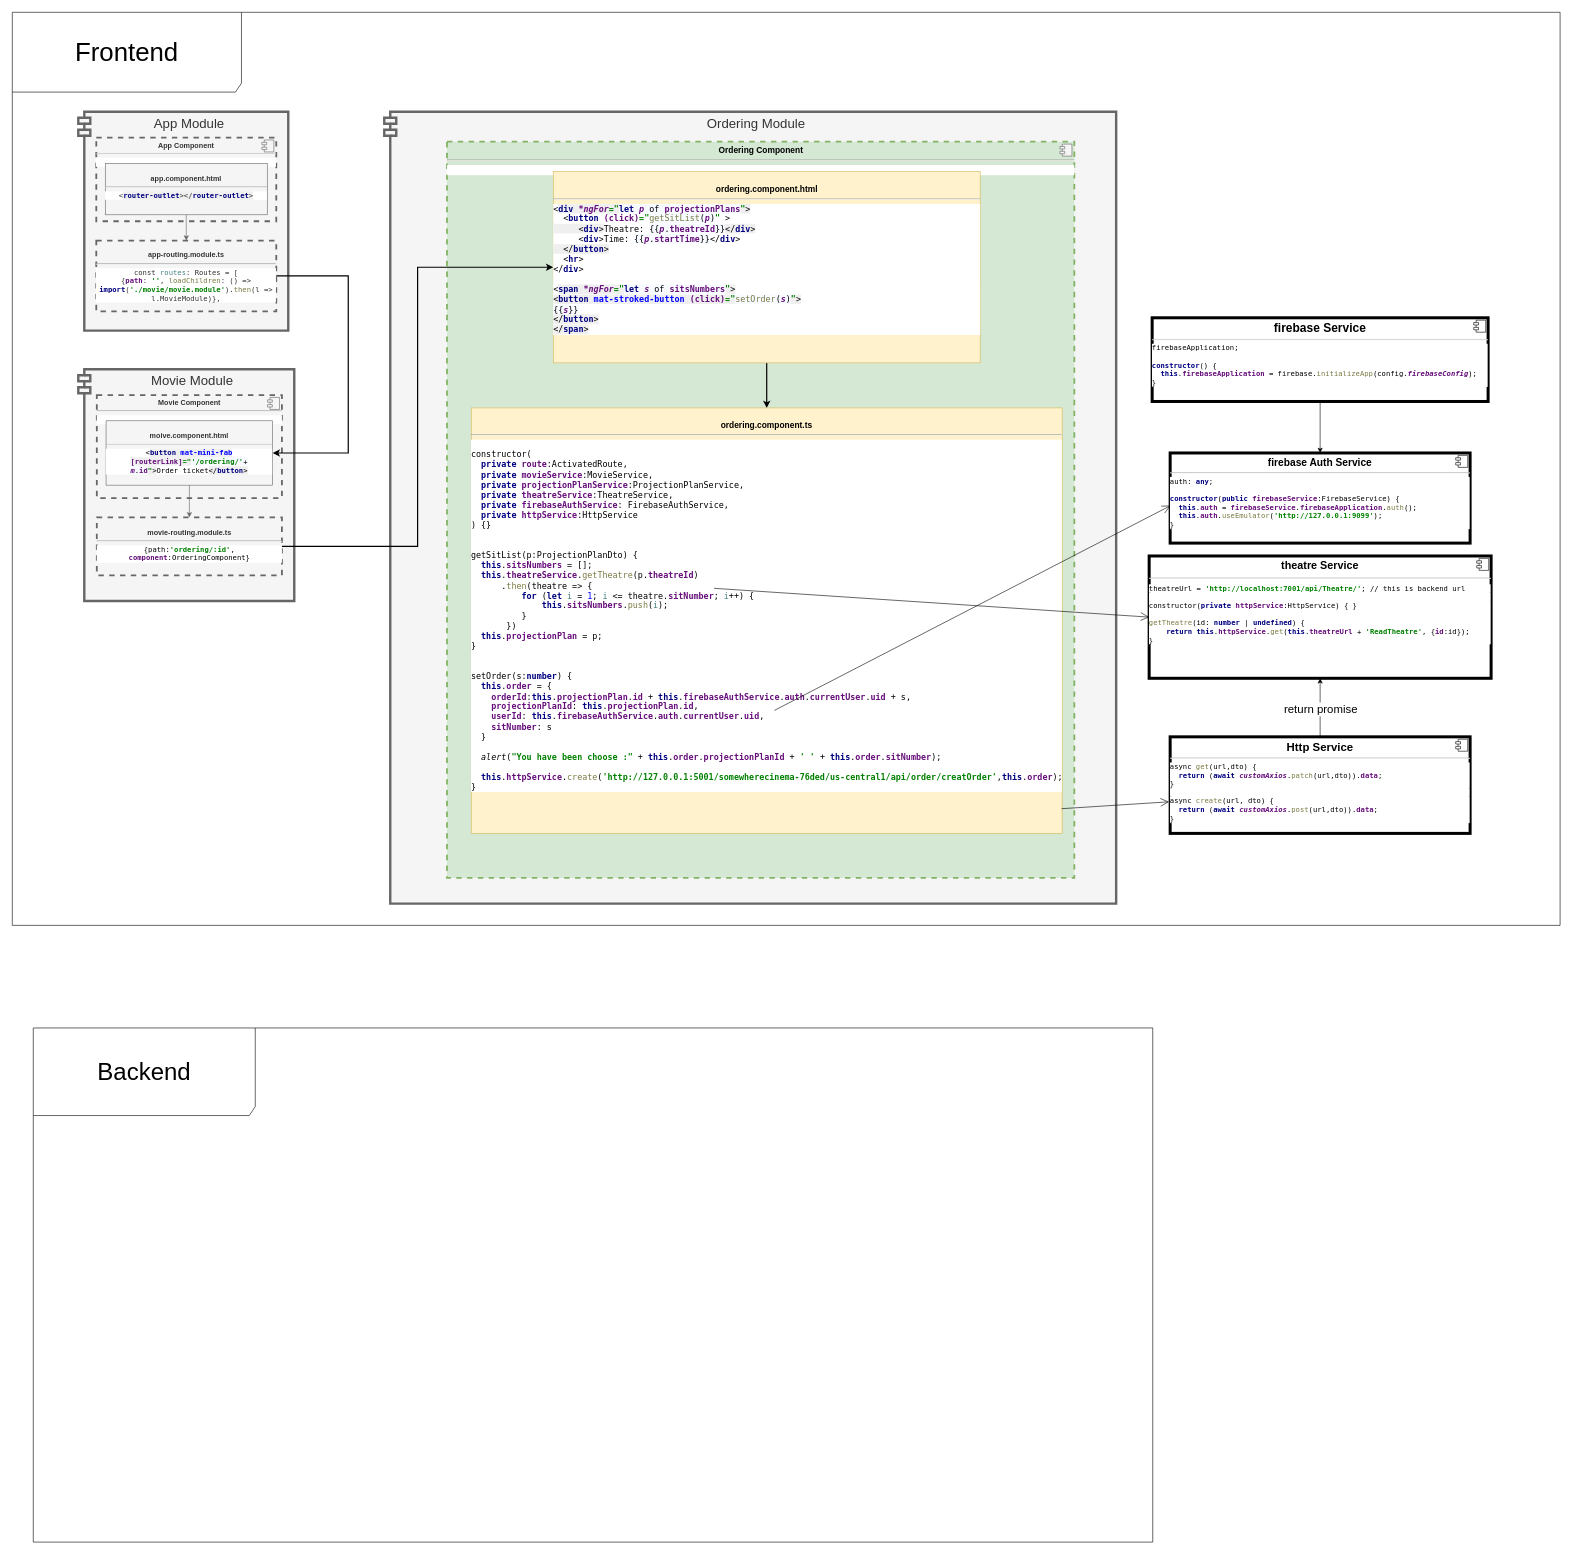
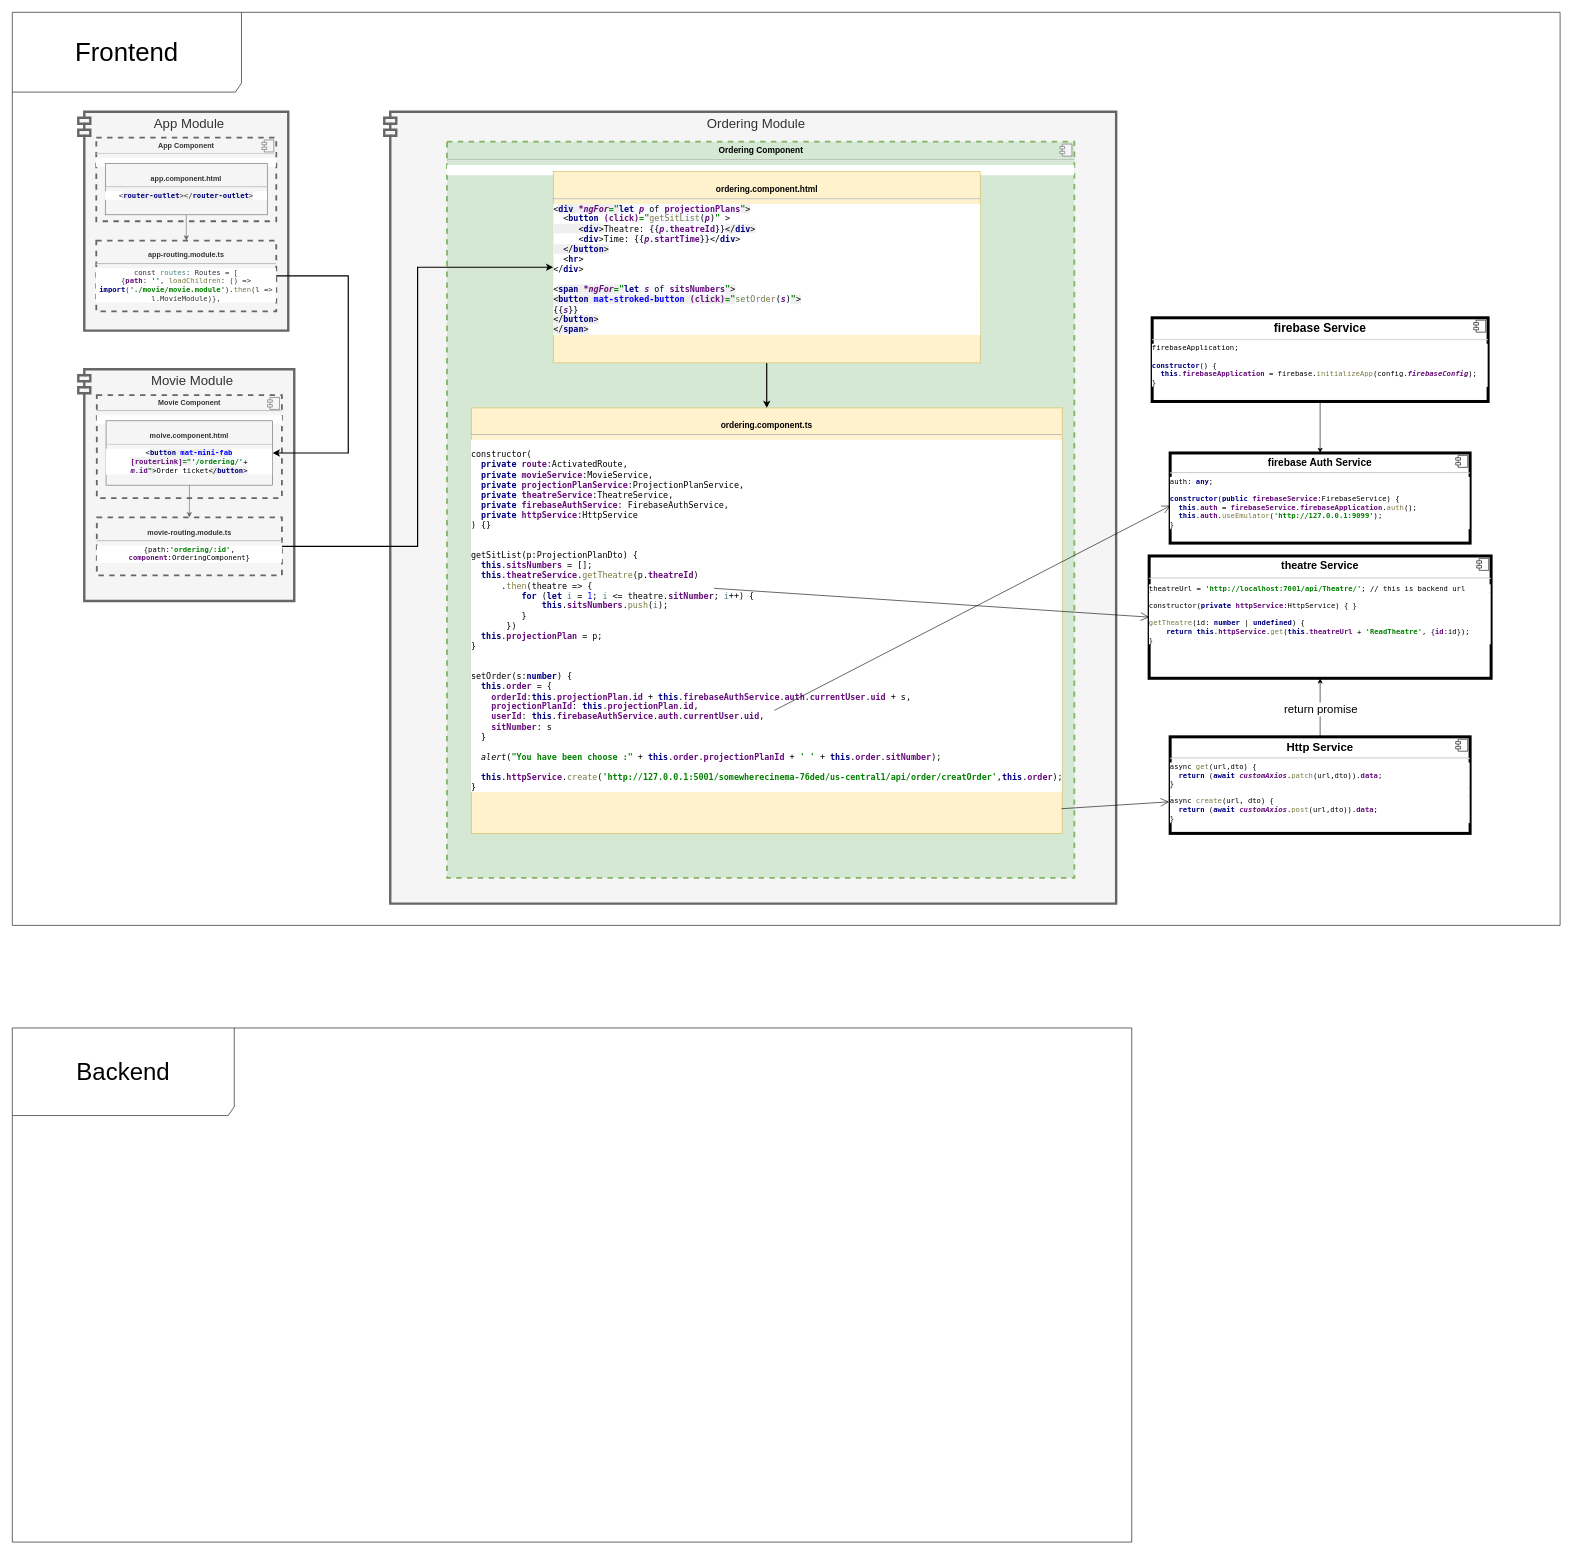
(593, 1285) -> (572, 1285)
